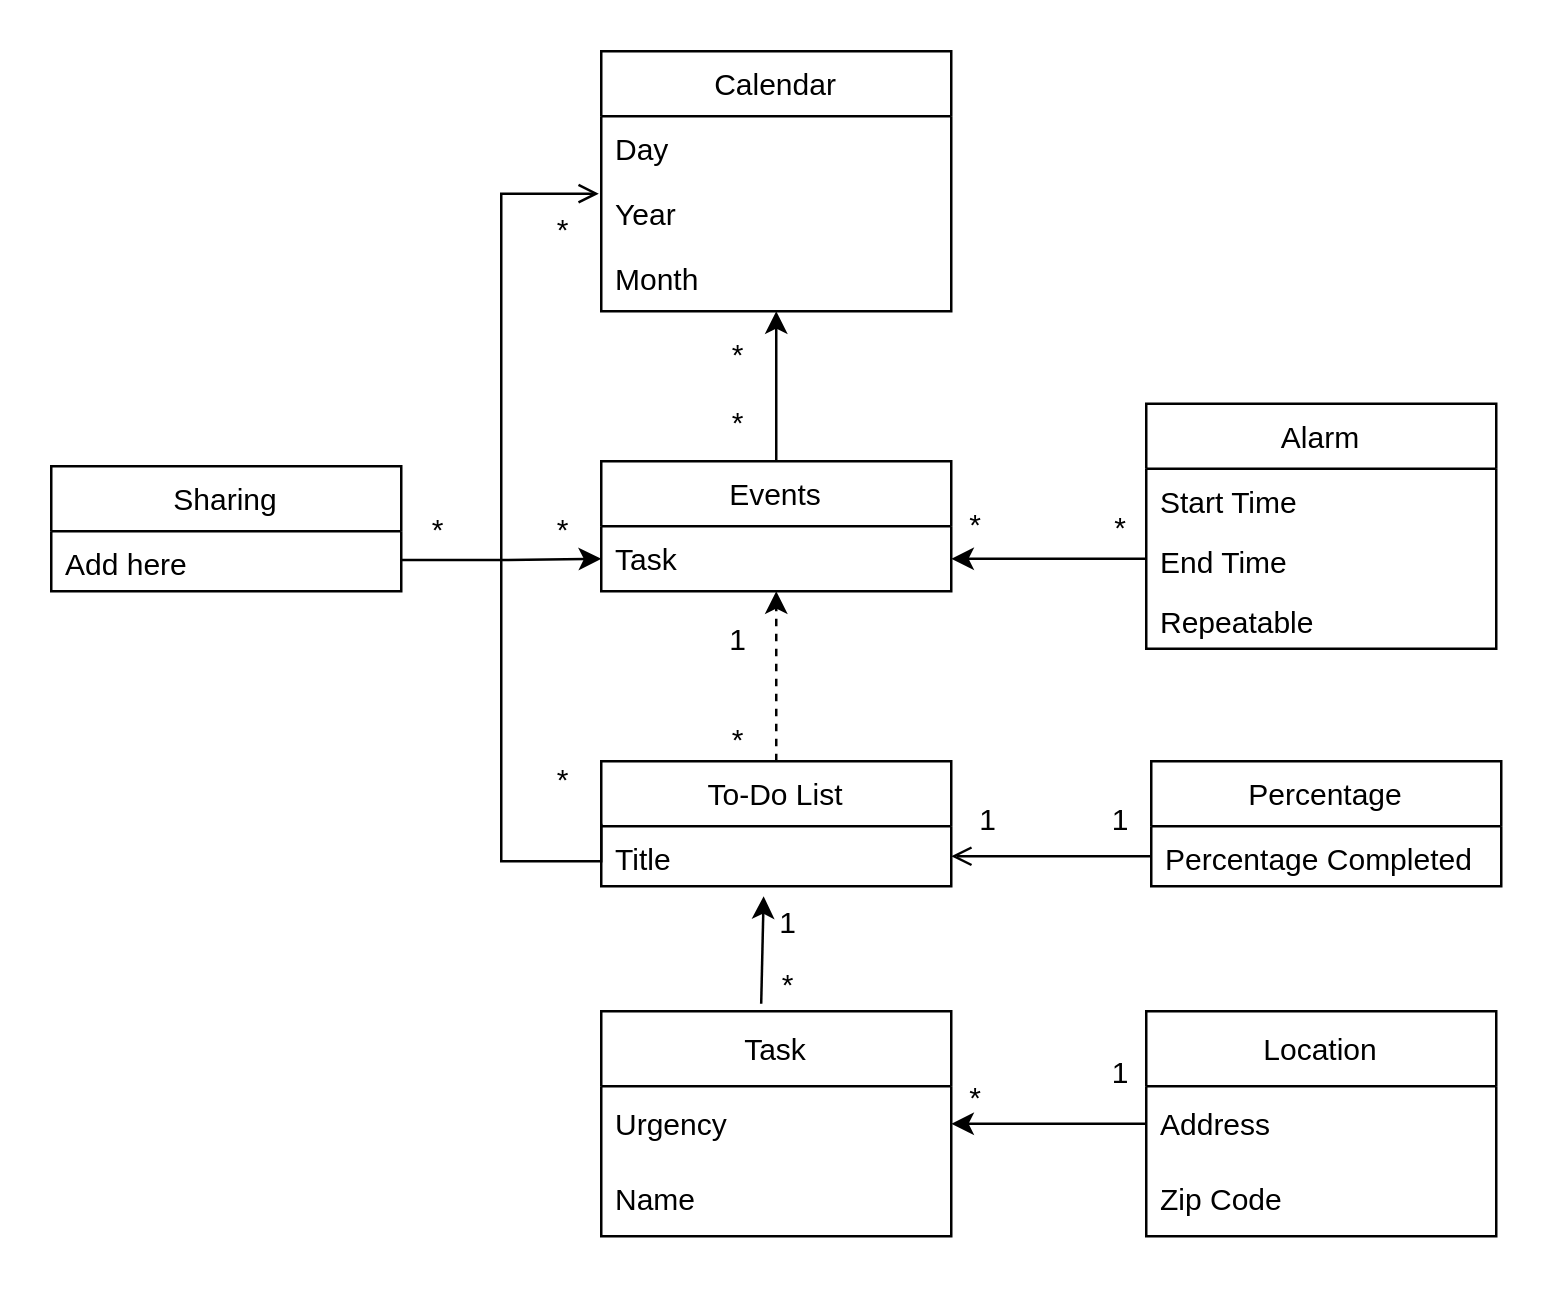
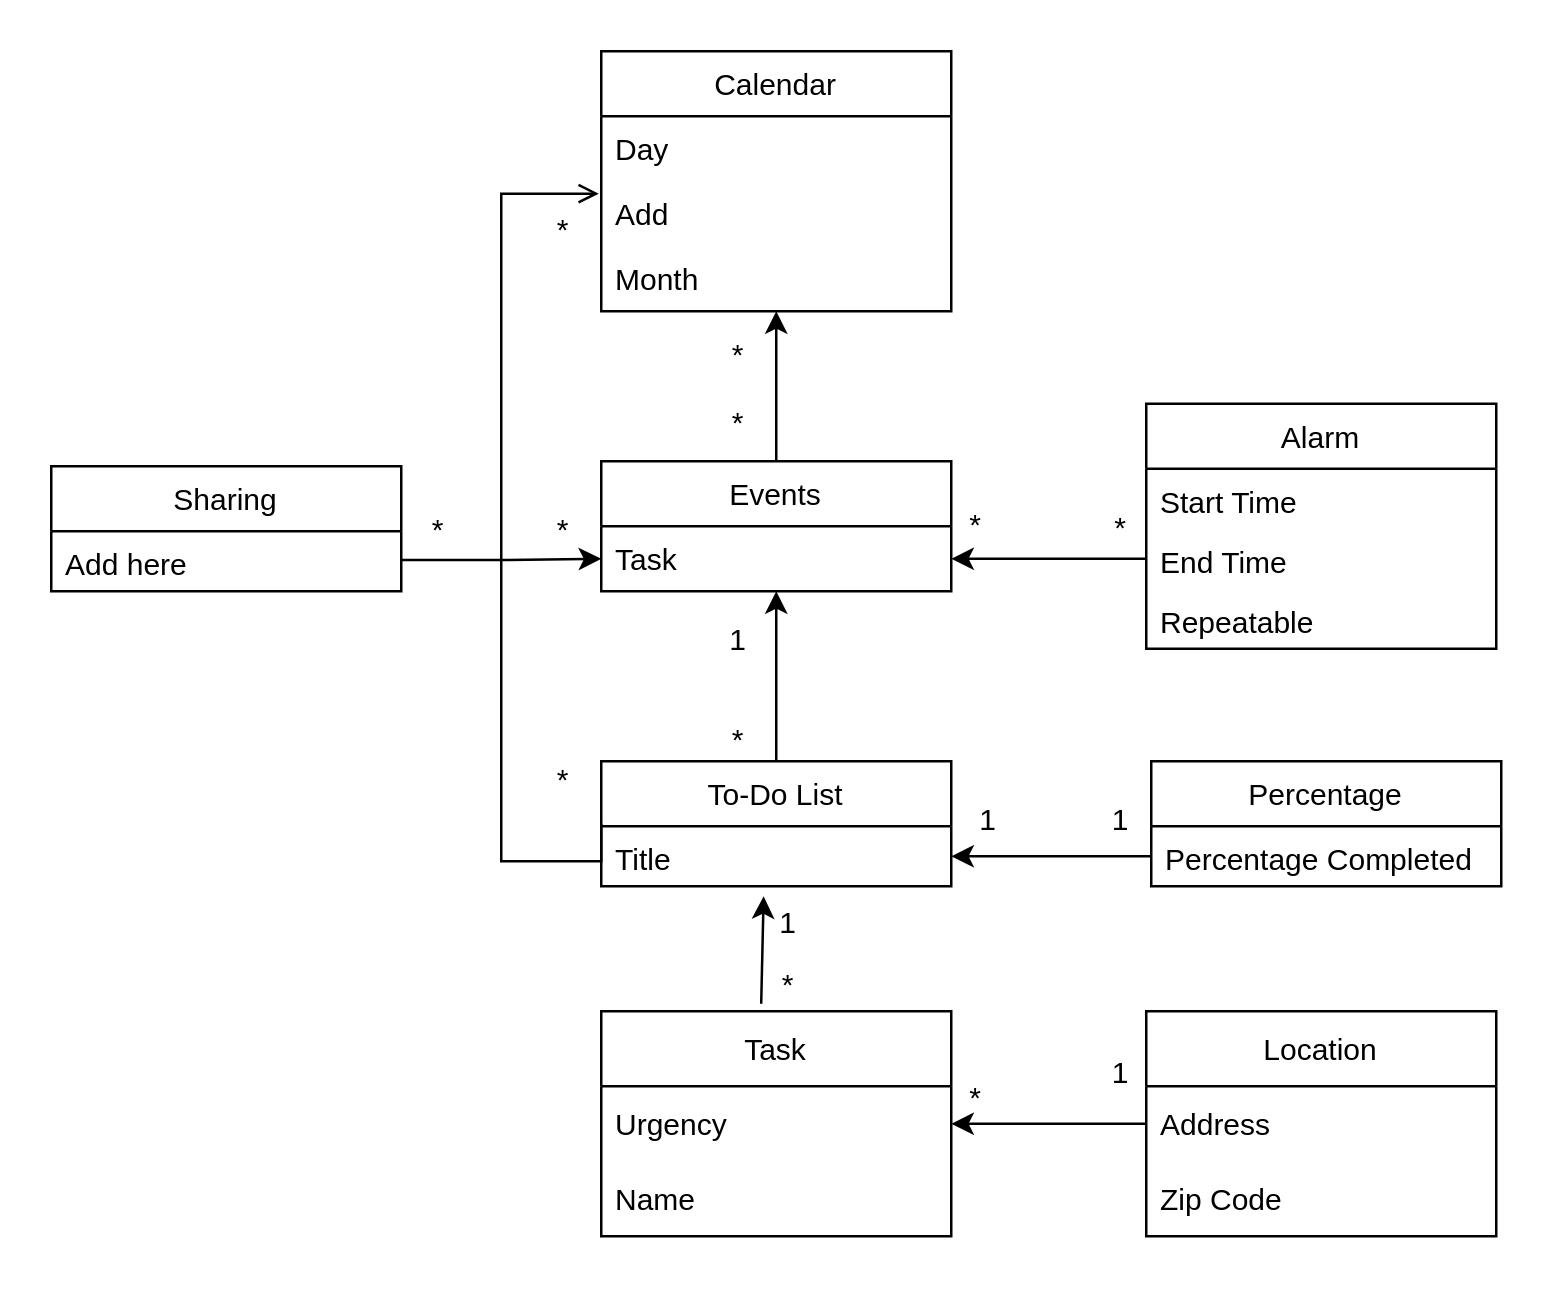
(649, 215) -> (640, 215)
(776, 684) -> (776, 684)
(965, 856) -> (969, 856)
